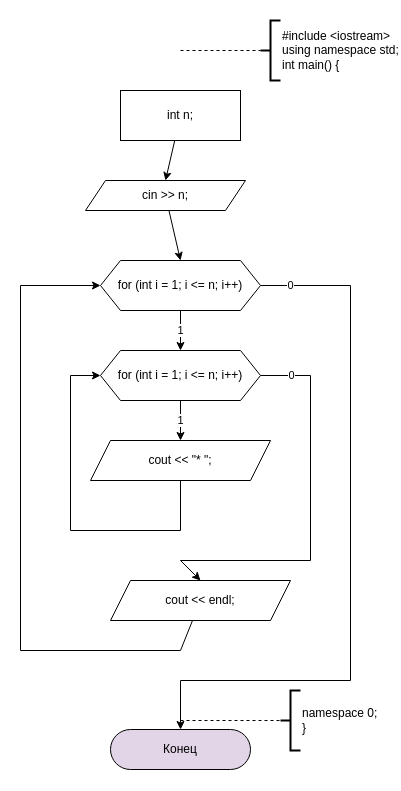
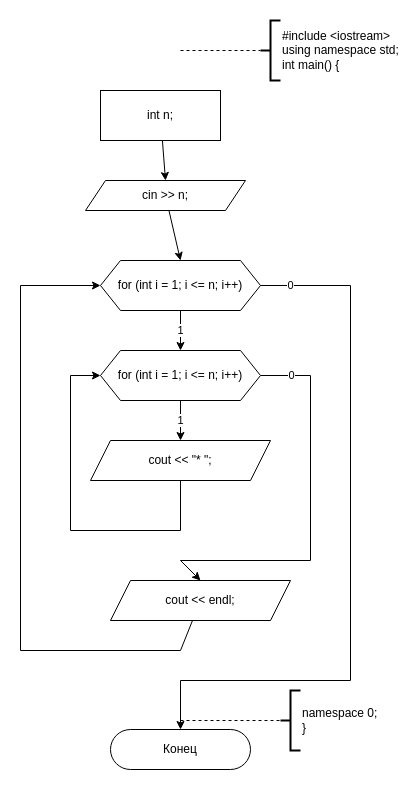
(181, 116) -> (161, 116)
(181, 750) -> (181, 750)
